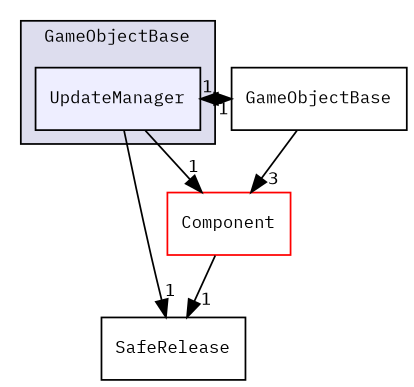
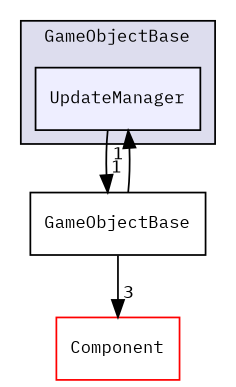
(168, 155) -> none
(173, 349) -> none
